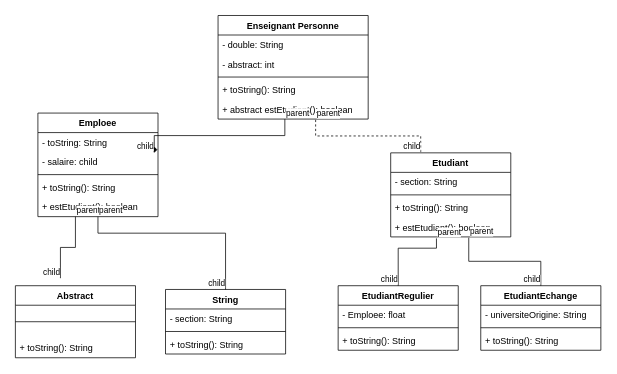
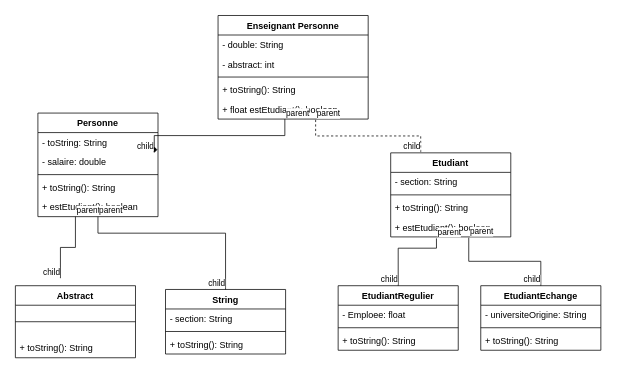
(298, 110) -> (289, 110)
(98, 123) -> (98, 123)
(74, 162) -> (78, 162)
